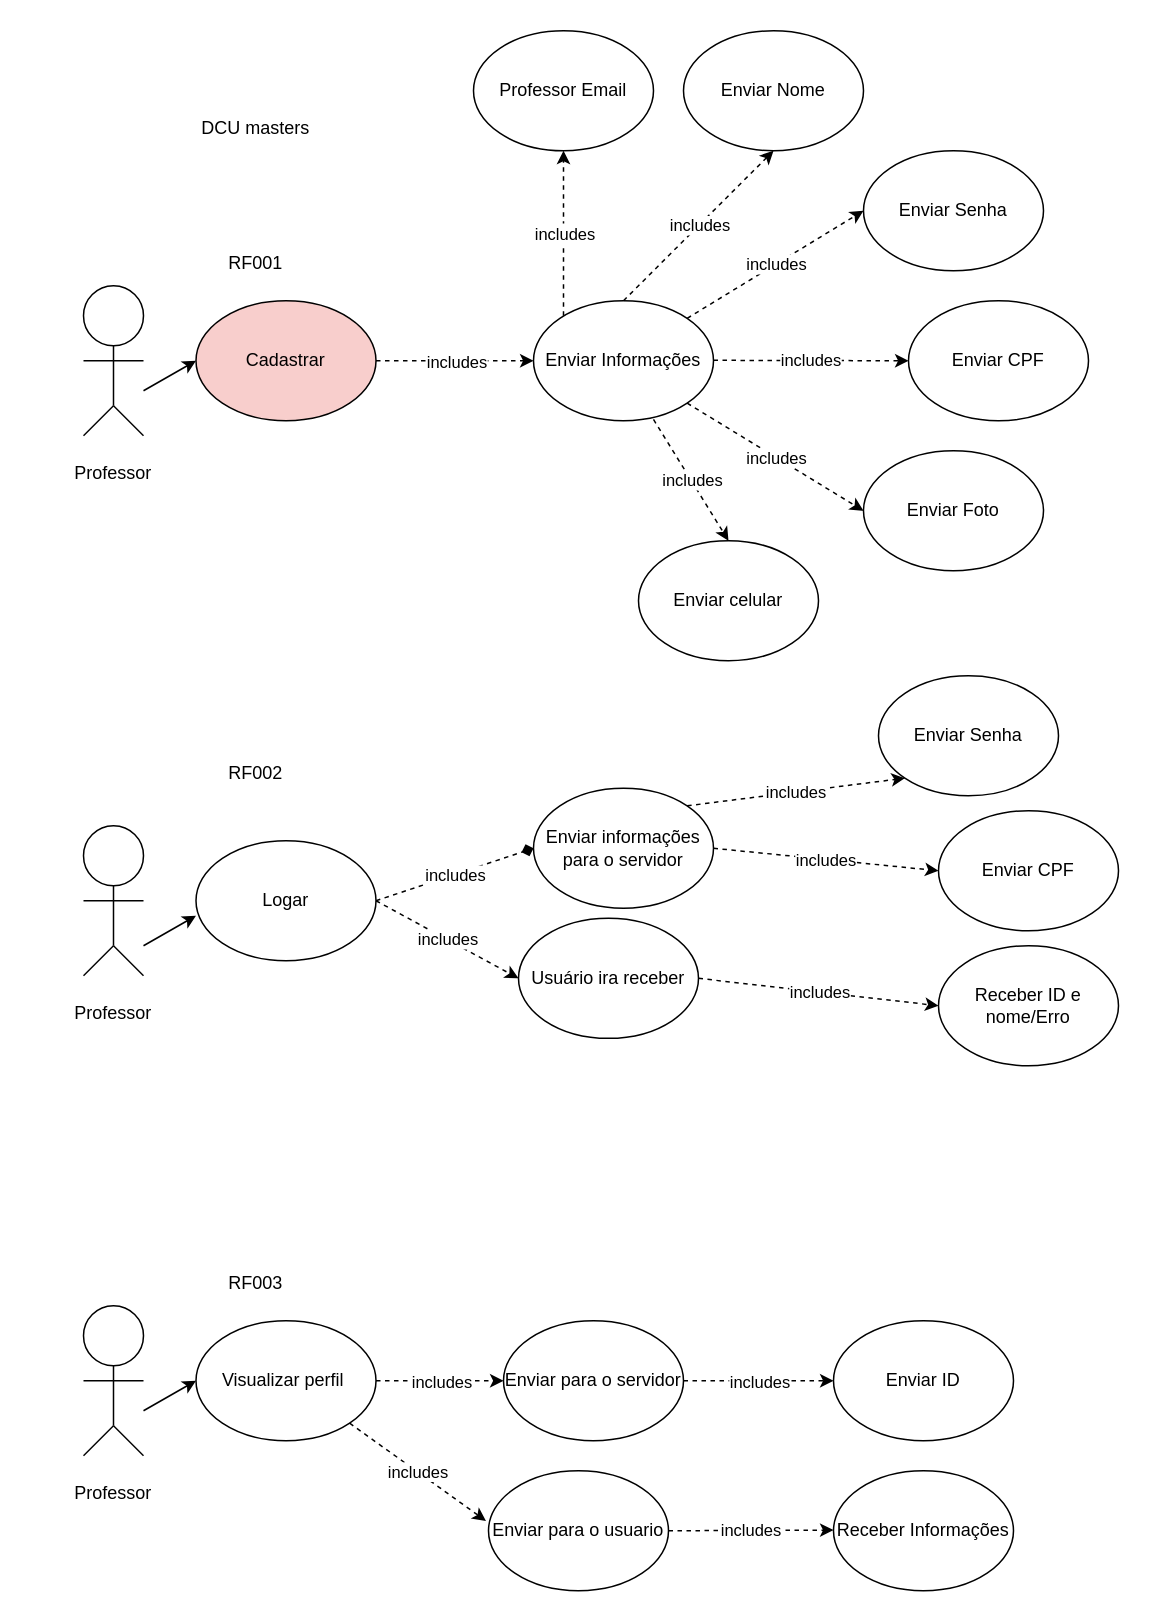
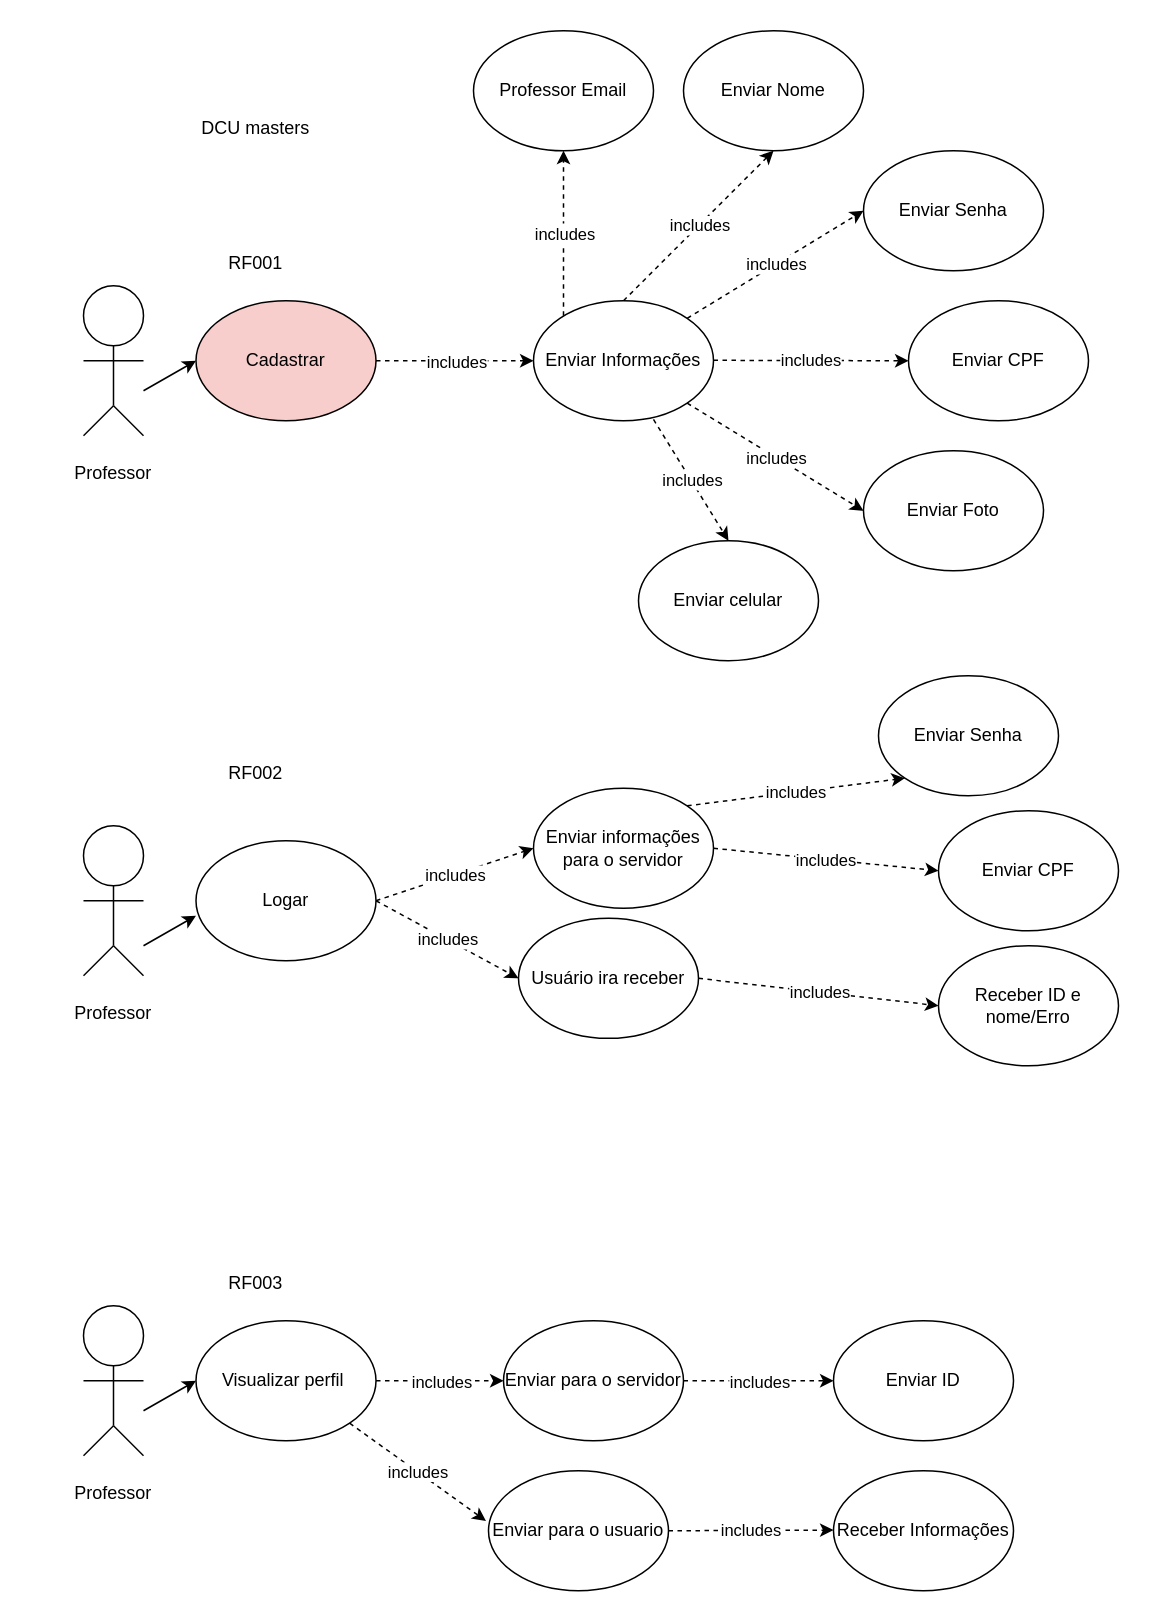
(521, 852) -> (522, 852)
